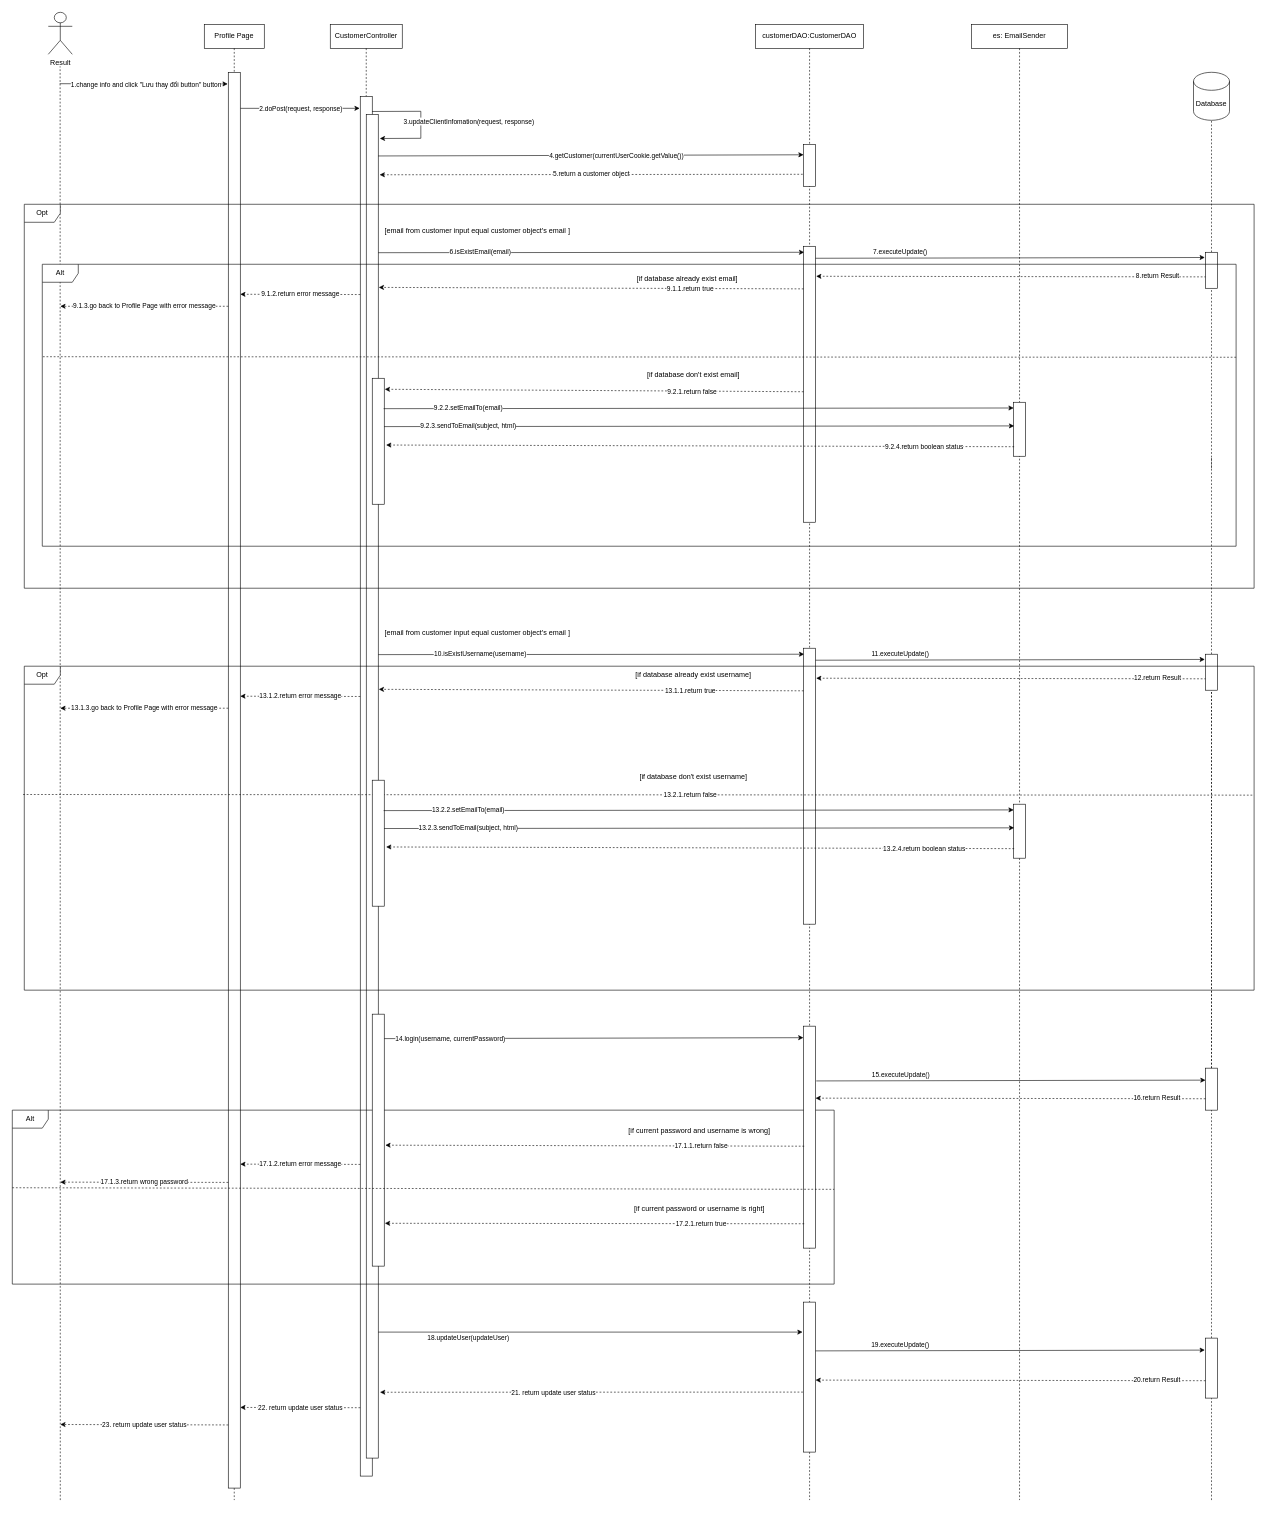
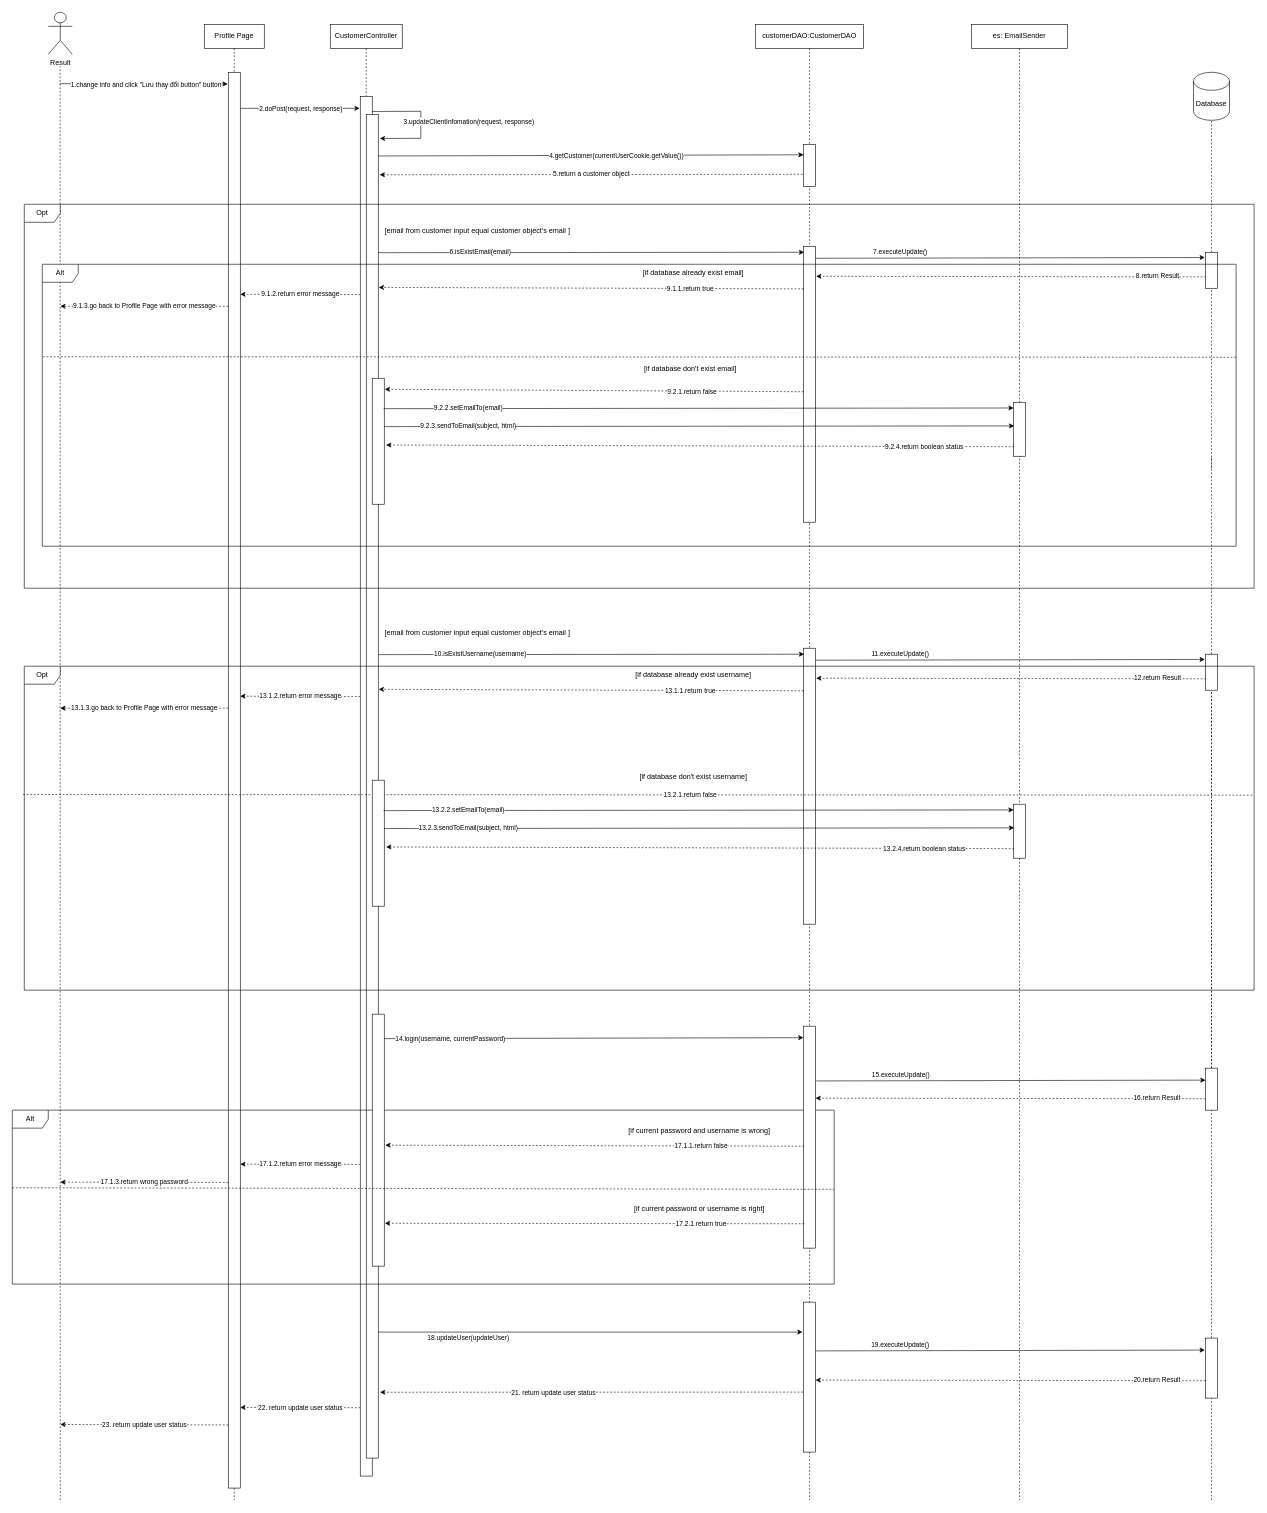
(687, 279) -> (693, 273)
(693, 375) -> (690, 369)
